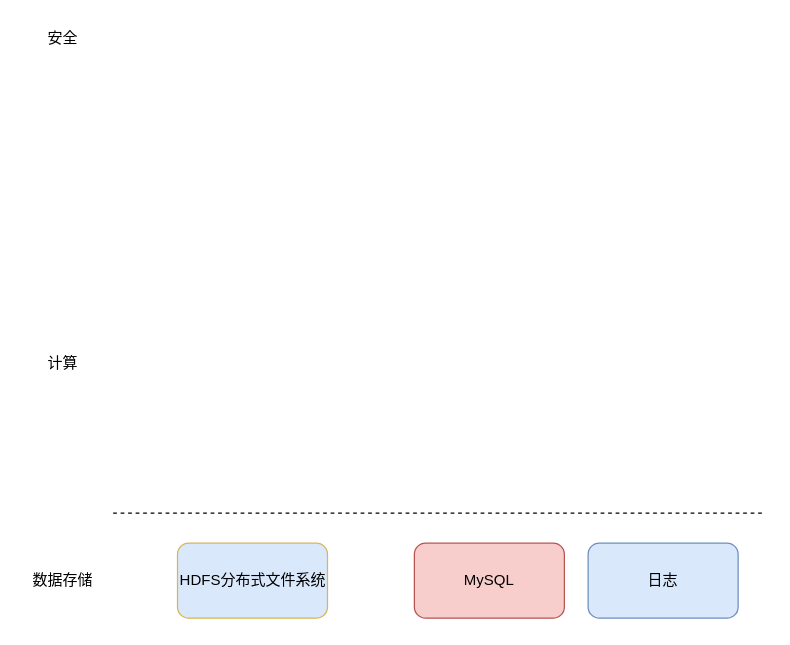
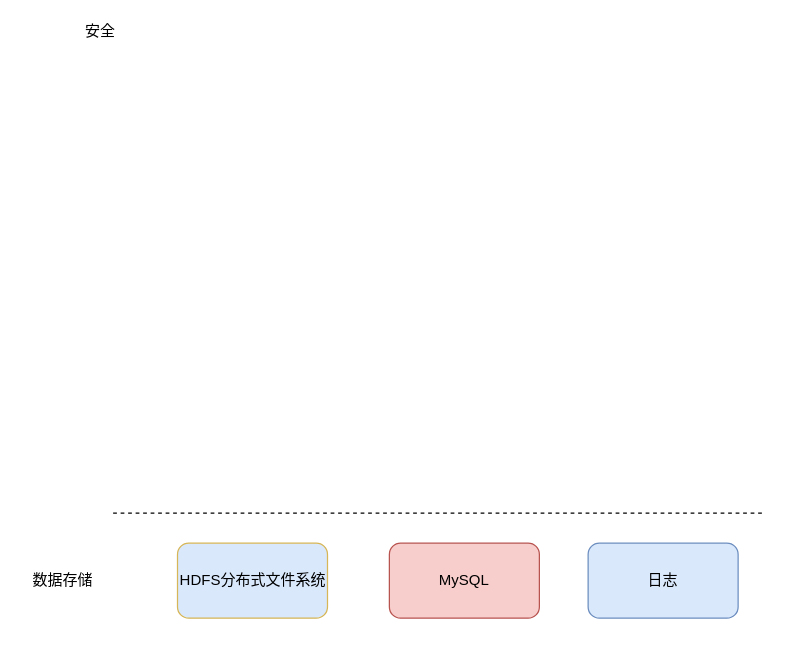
(63, 38) -> (101, 32)
(63, 363) -> none
(489, 581) -> (464, 581)
